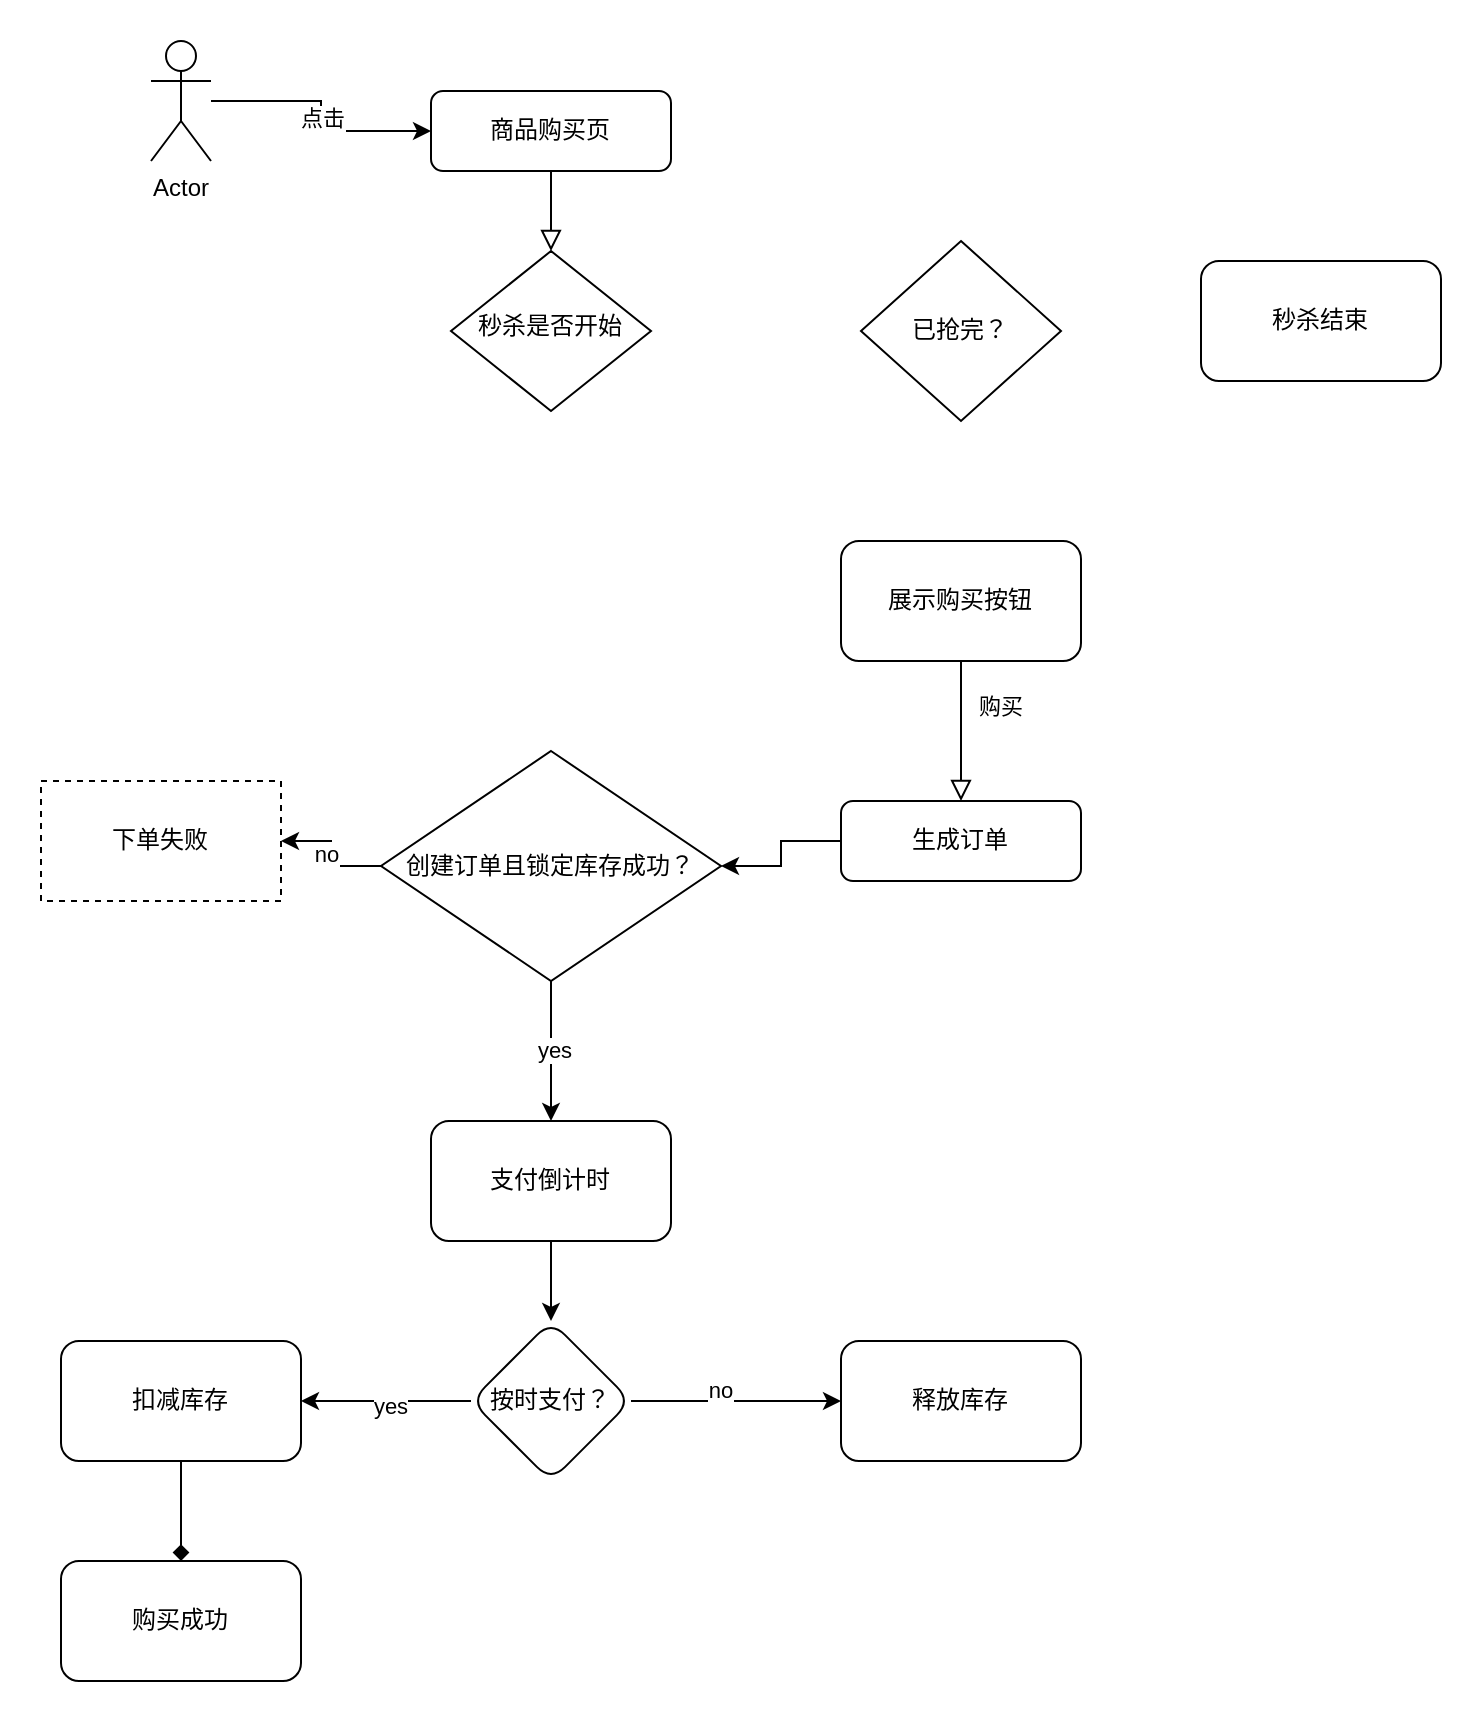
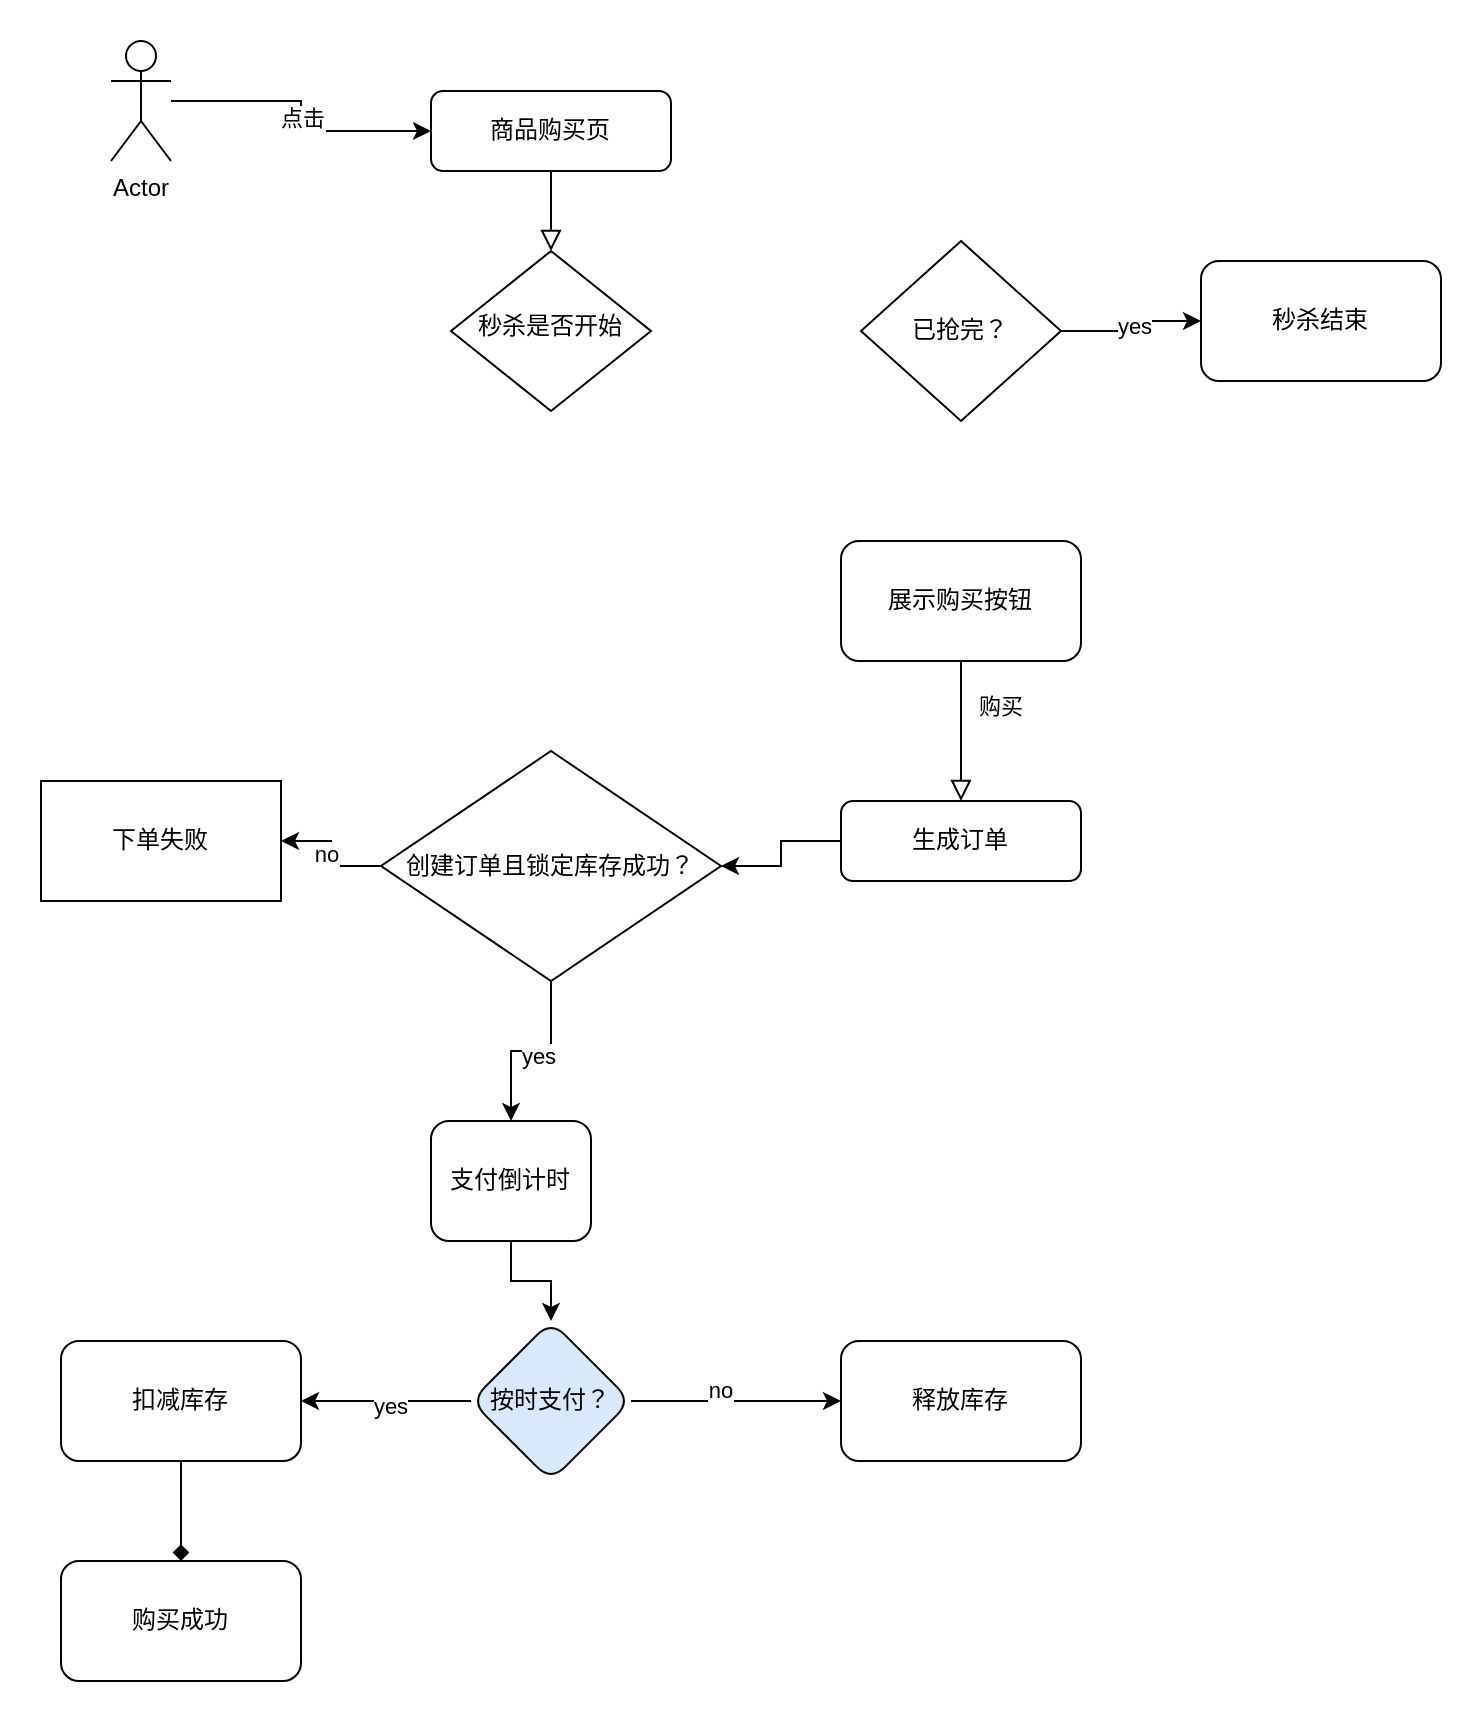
(181, 101) -> (141, 101)
none -> (1129, 331)
(161, 841) -> (161, 841)
(551, 1181) -> (511, 1181)
(551, 1401) -> (551, 1401)
